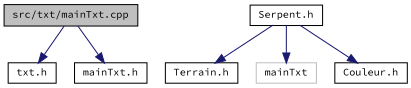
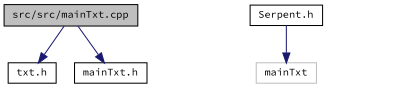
(71, 15) -> (71, 15)
(202, 73) -> none
(371, 73) -> none
